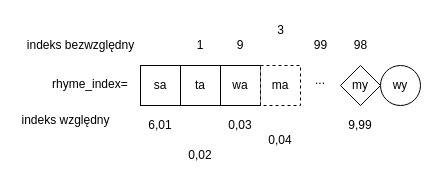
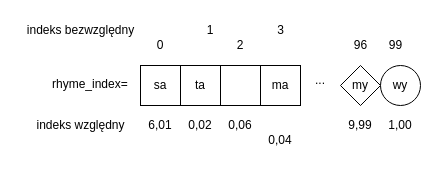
(81, 46) -> (81, 31)
none -> (161, 46)
(201, 46) -> (211, 31)
(241, 46) -> (241, 46)
(321, 46) -> (396, 46)
(361, 46) -> (361, 46)
(241, 86) -> none
(281, 86) -> (281, 86)
(66, 121) -> (81, 126)
(241, 126) -> (241, 126)
none -> (401, 126)
(201, 156) -> (201, 126)
